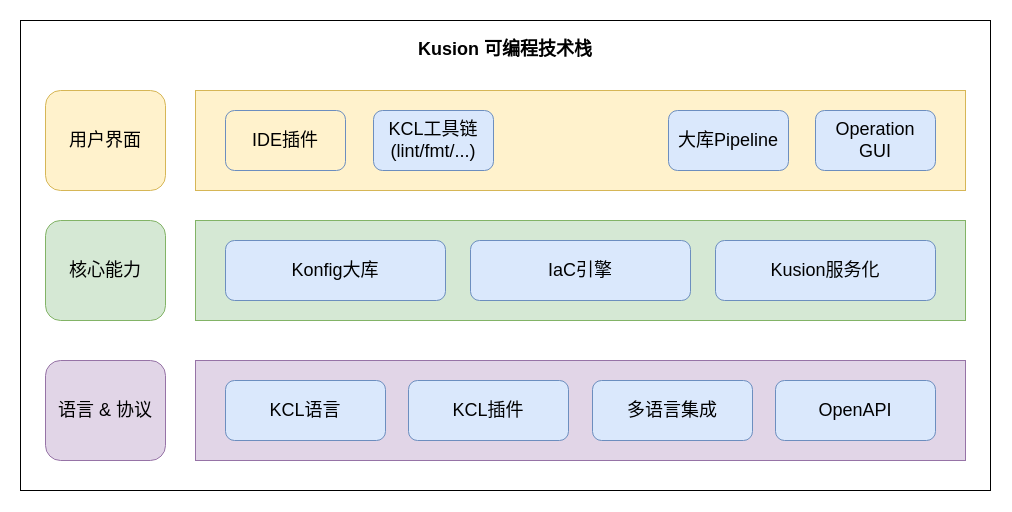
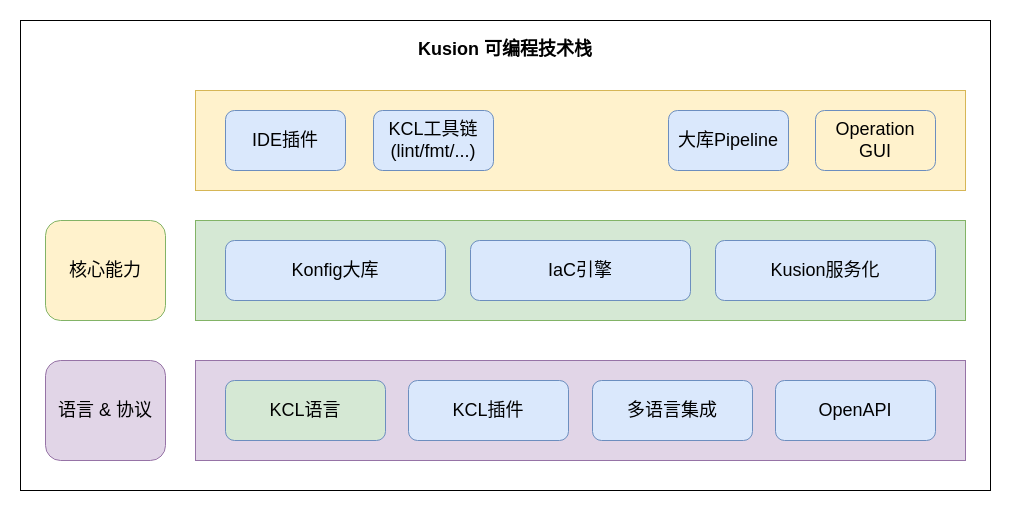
(106, 141) -> none
(286, 141) -> (286, 141)
(876, 141) -> (876, 141)
(106, 271) -> (106, 271)
(306, 411) -> (306, 411)
